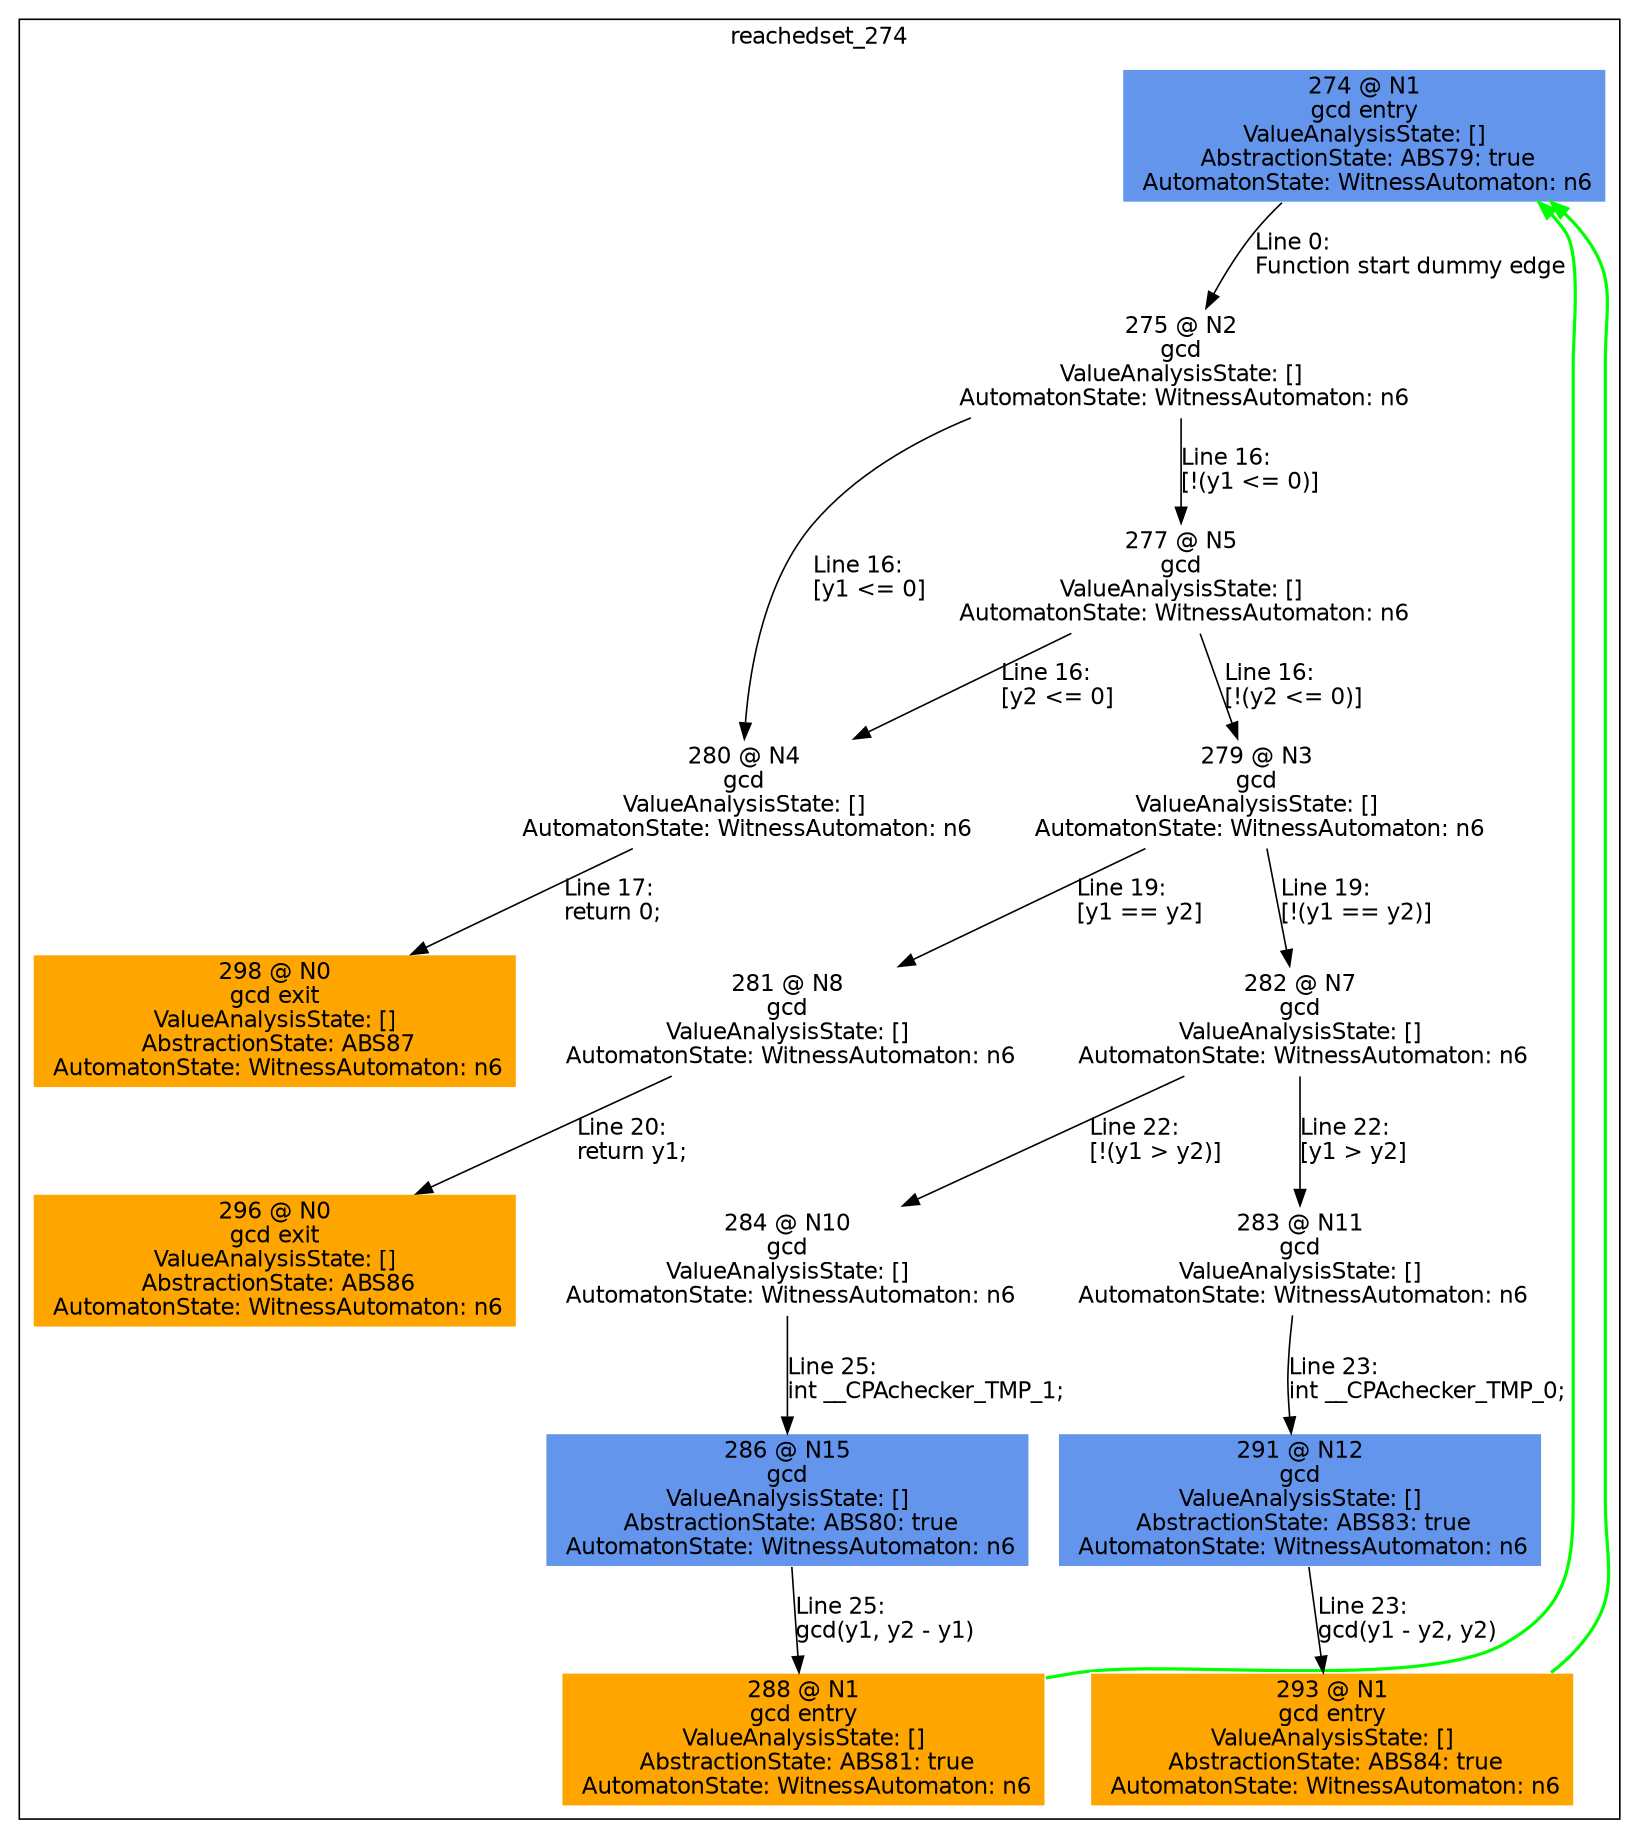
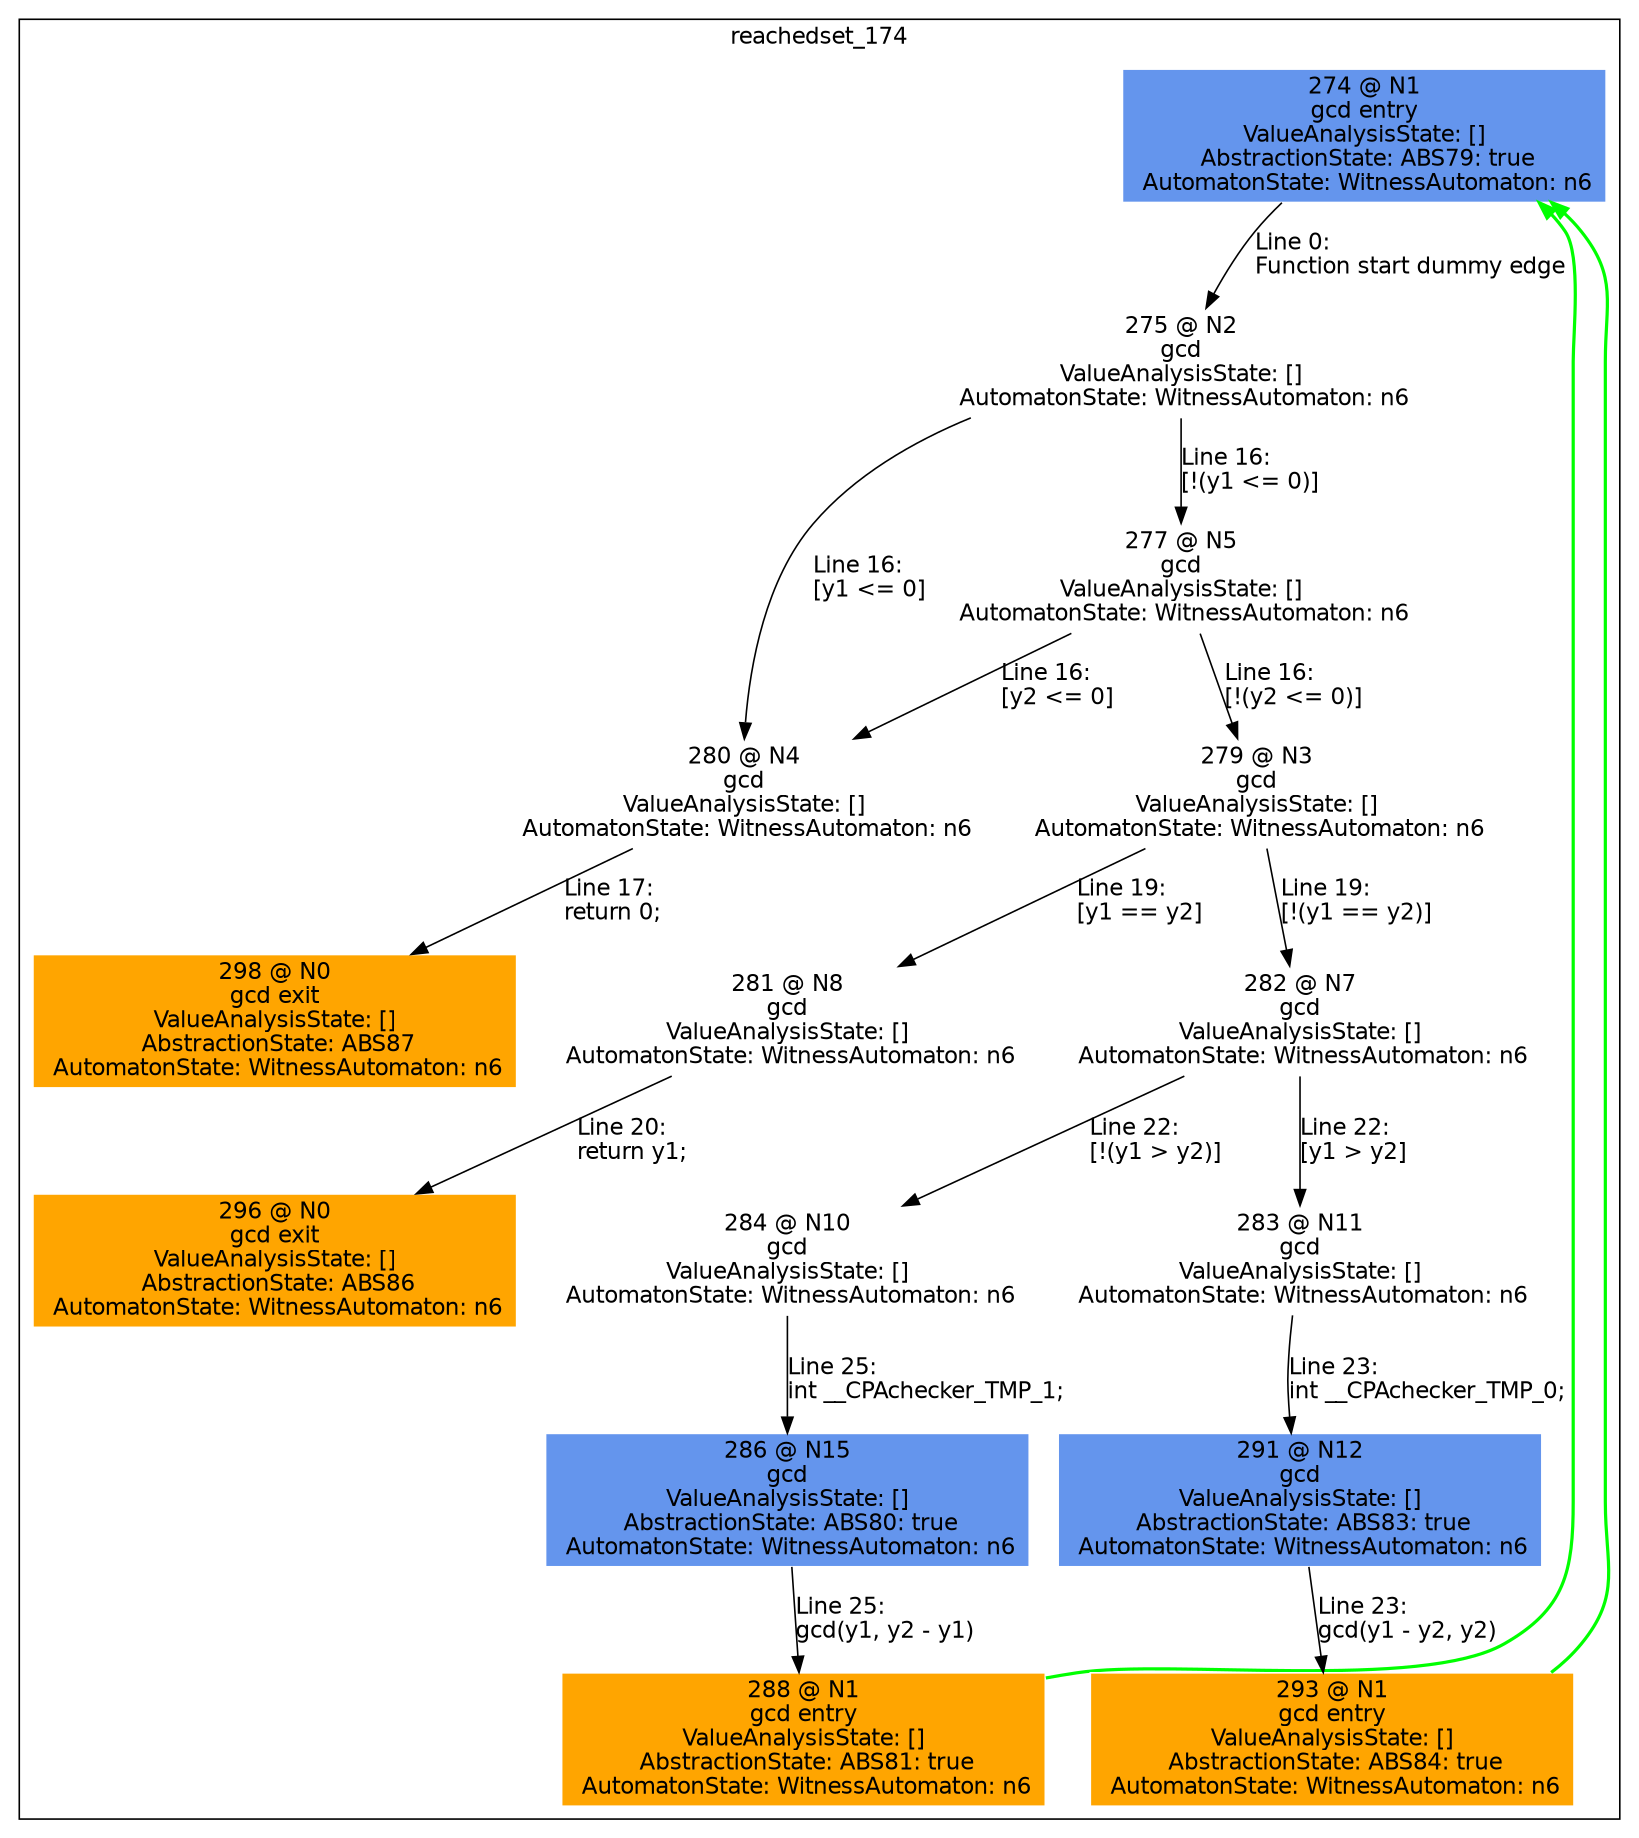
(820, 38) -> (820, 38)
